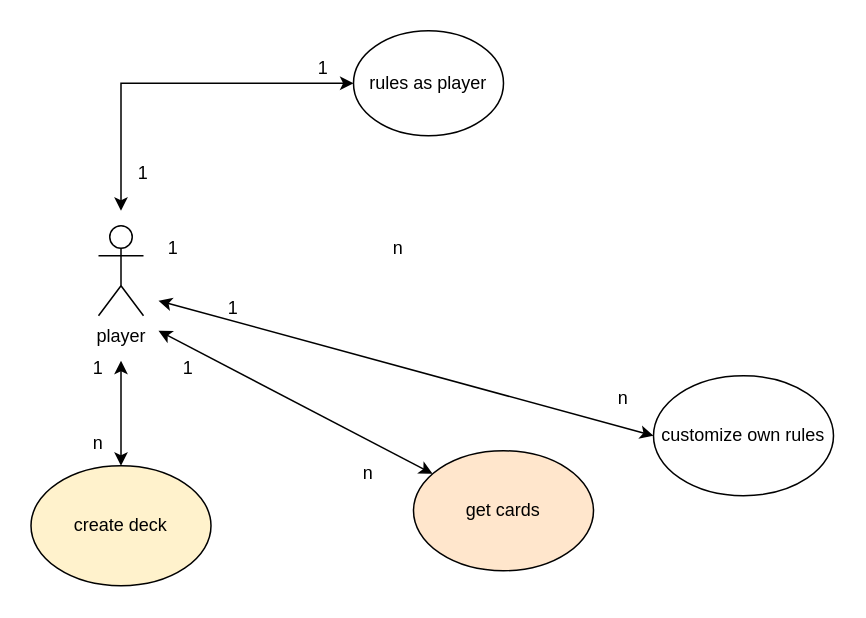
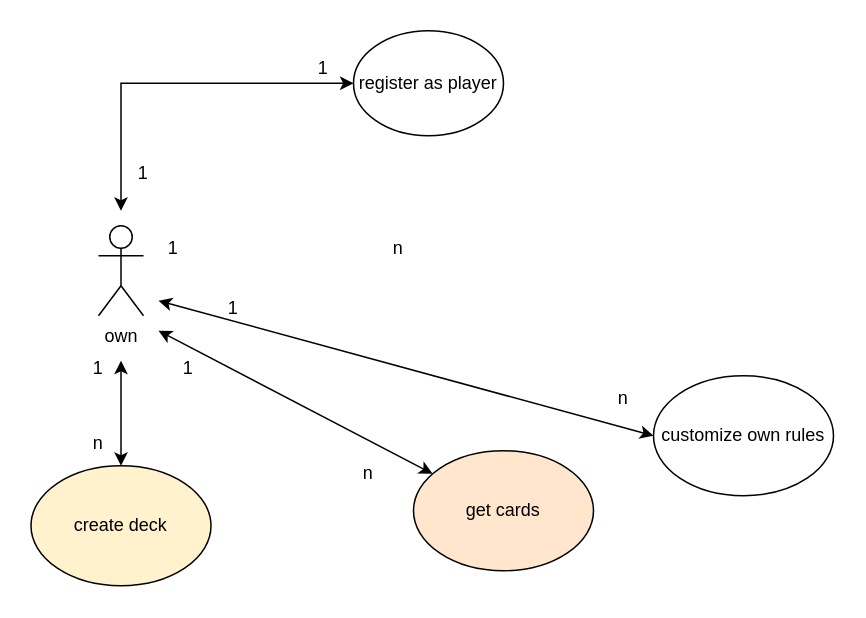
(428, 83) -> (428, 83)
(122, 337) -> (122, 337)
